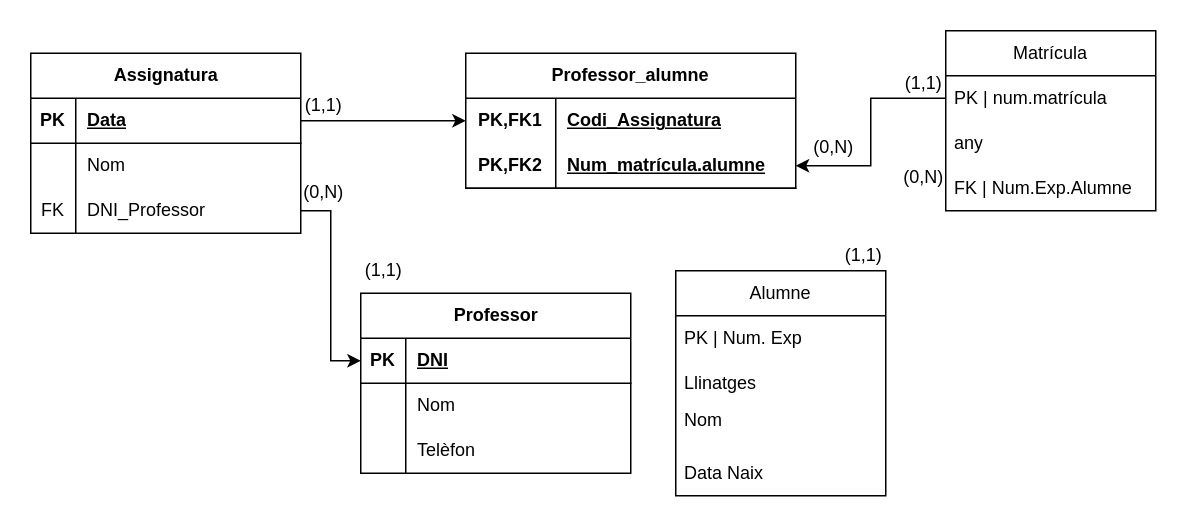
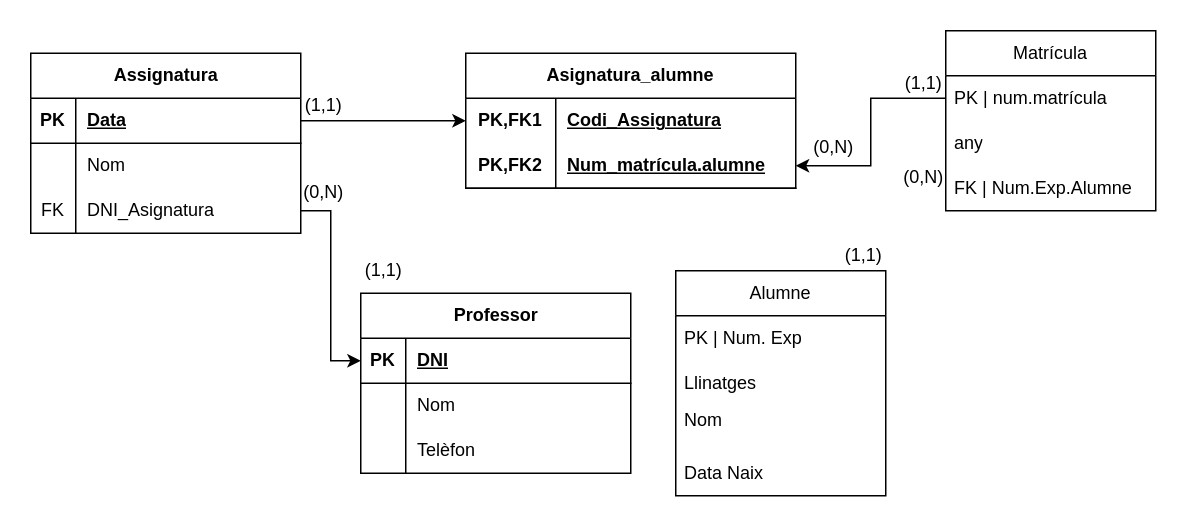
(631, 76) -> (631, 76)
(153, 211) -> (156, 211)
